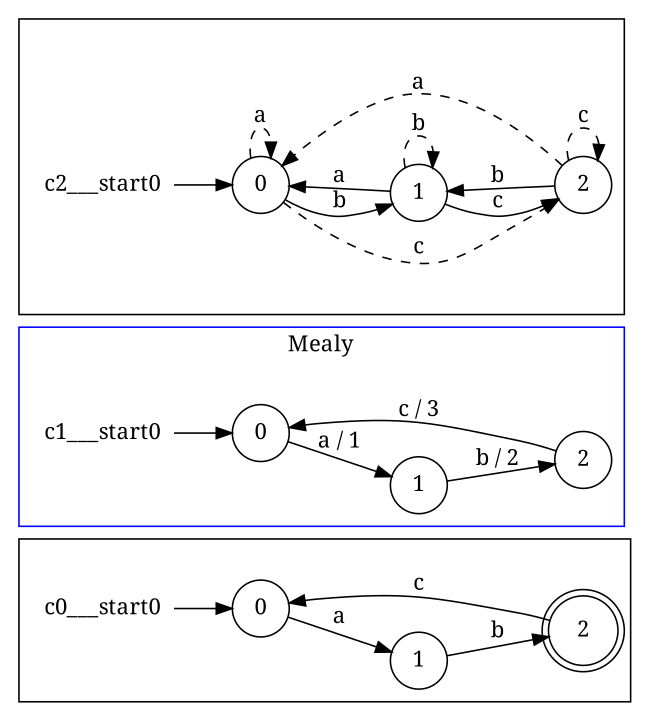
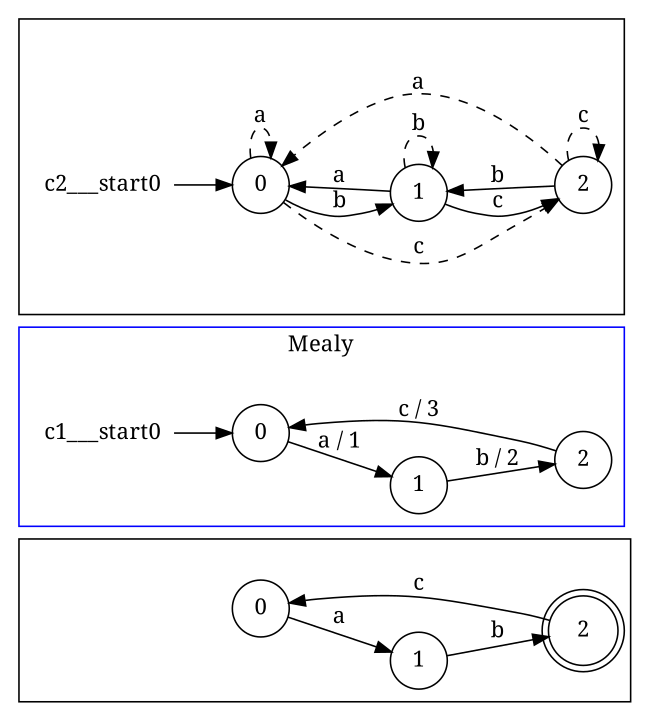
(103, 609) -> none
